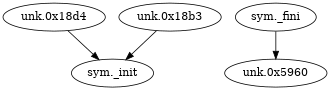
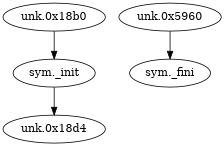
(170, 17) -> (54, 17)
(276, 41) -> (170, 41)
(81, 43) -> (54, 97)
